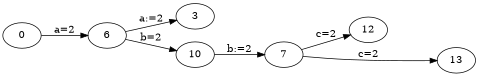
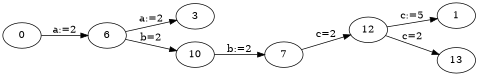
none -> (456, 16)
(65, 30) -> (65, 30)
(366, 60) -> (409, 44)
